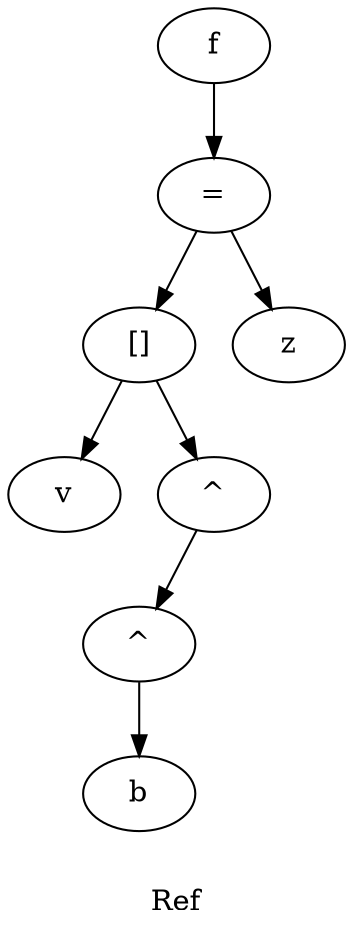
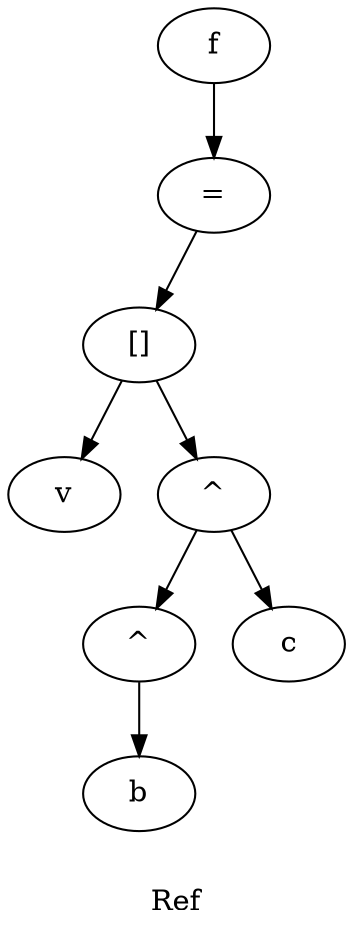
(289, 345) -> none
none -> (289, 644)
